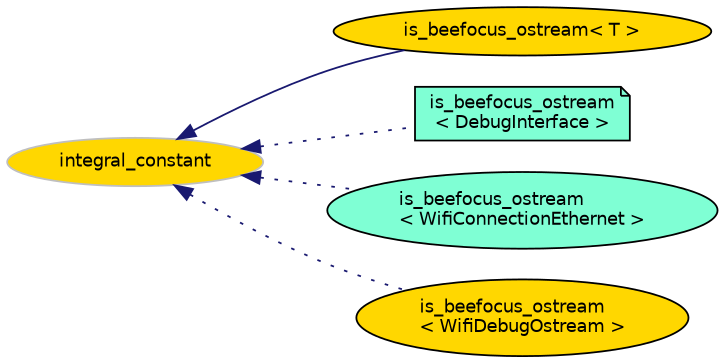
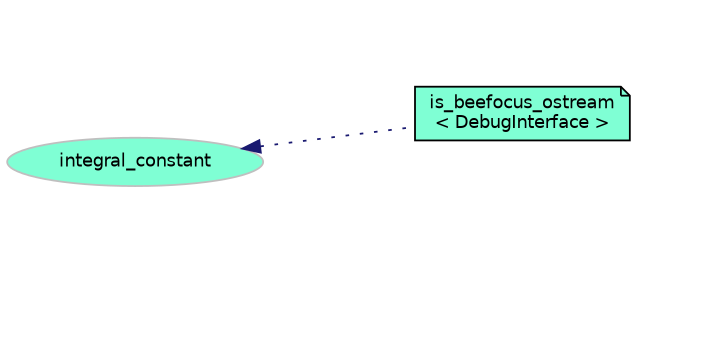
(522, 31) -> none
(135, 162) -> (135, 162)
(522, 210) -> none
(522, 318) -> none
